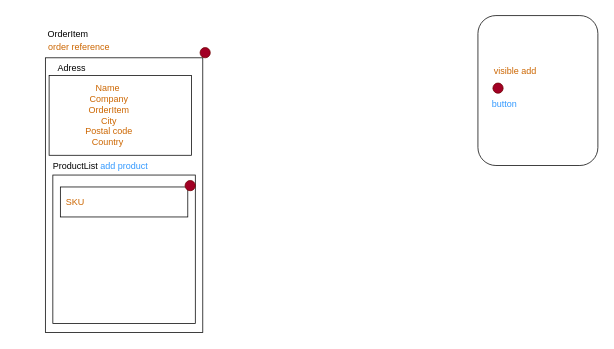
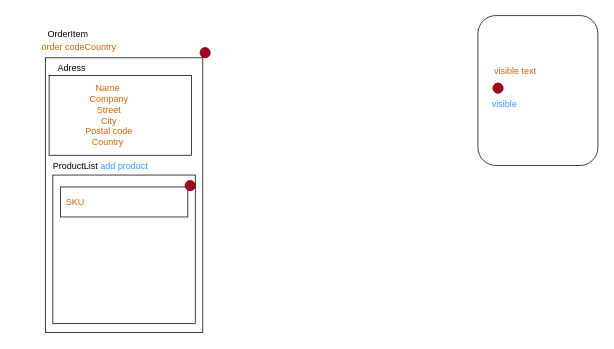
(79, 48) -> (79, 48)
(516, 72) -> (516, 72)
(505, 105) -> (505, 105)
(109, 115) -> (109, 115)
